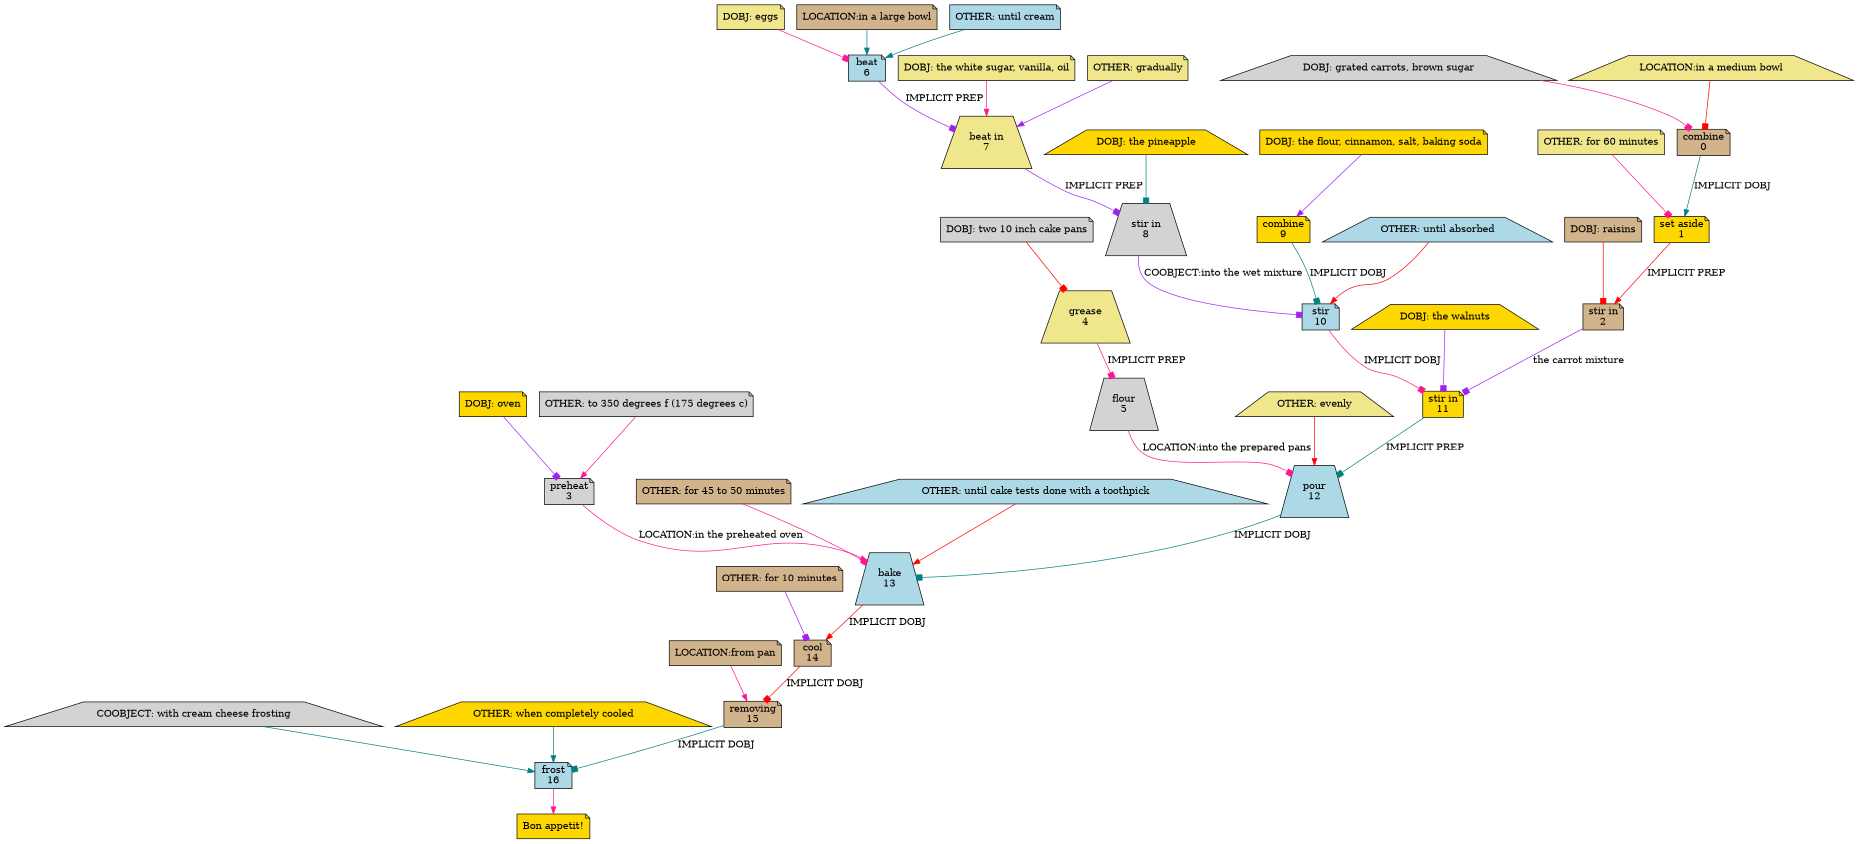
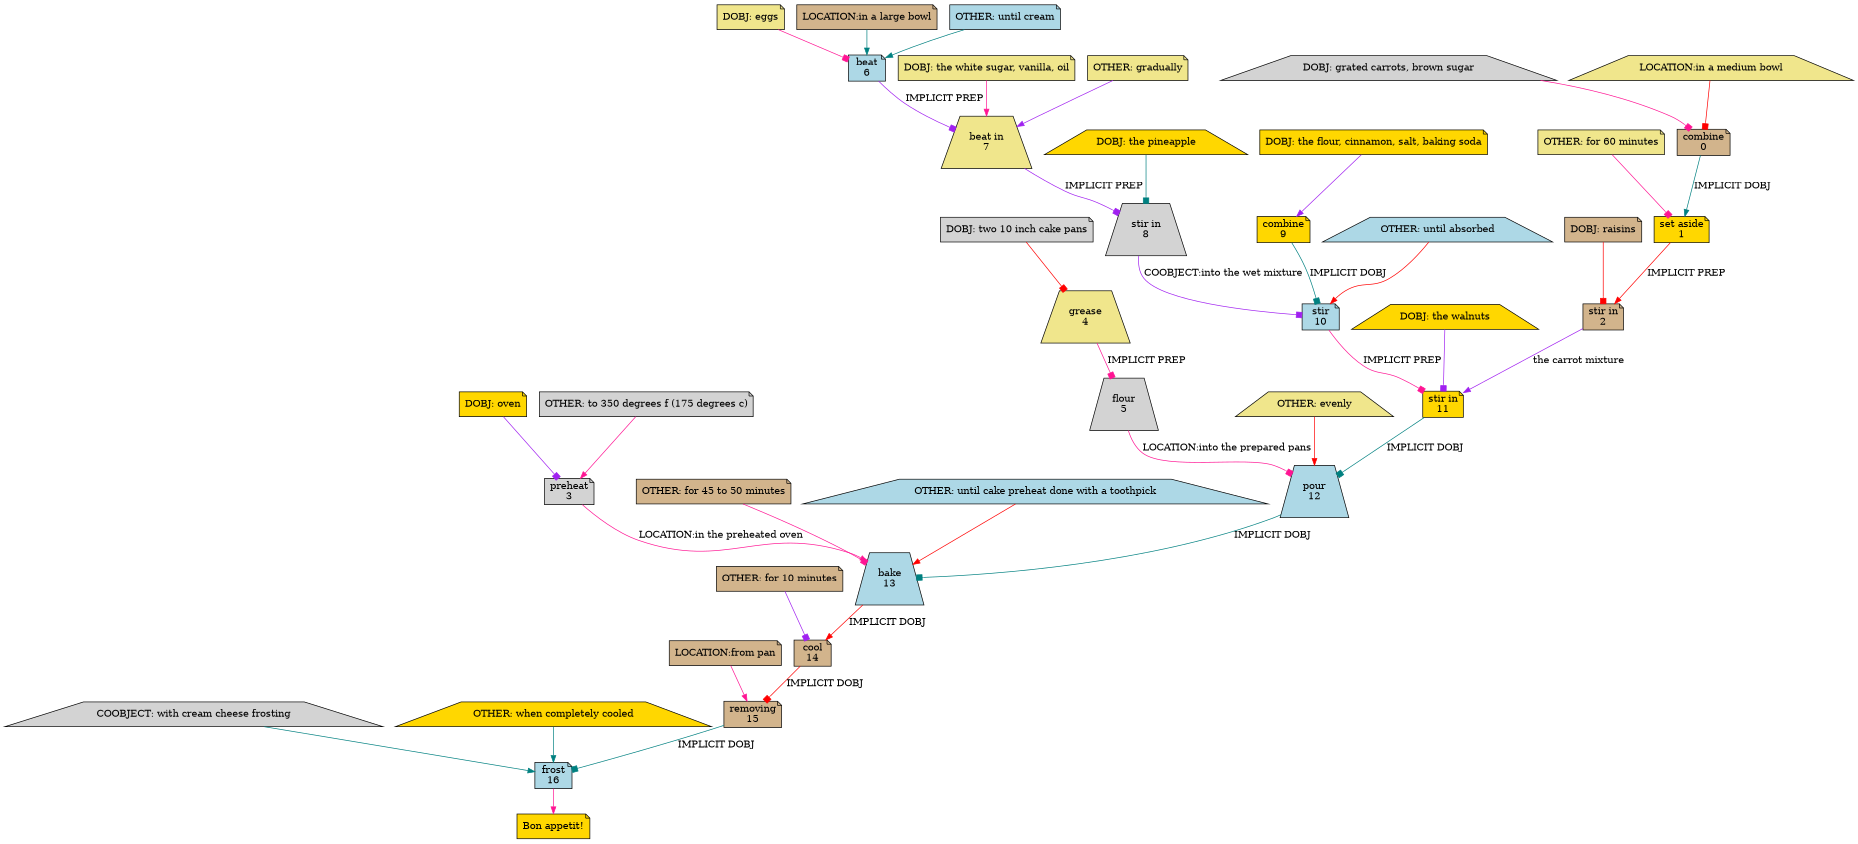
(1526, 359) -> (1526, 359)
(1402, 361) -> (1402, 361)
(1425, 448) -> (1425, 448)
(1035, 492) -> (1035, 492)
